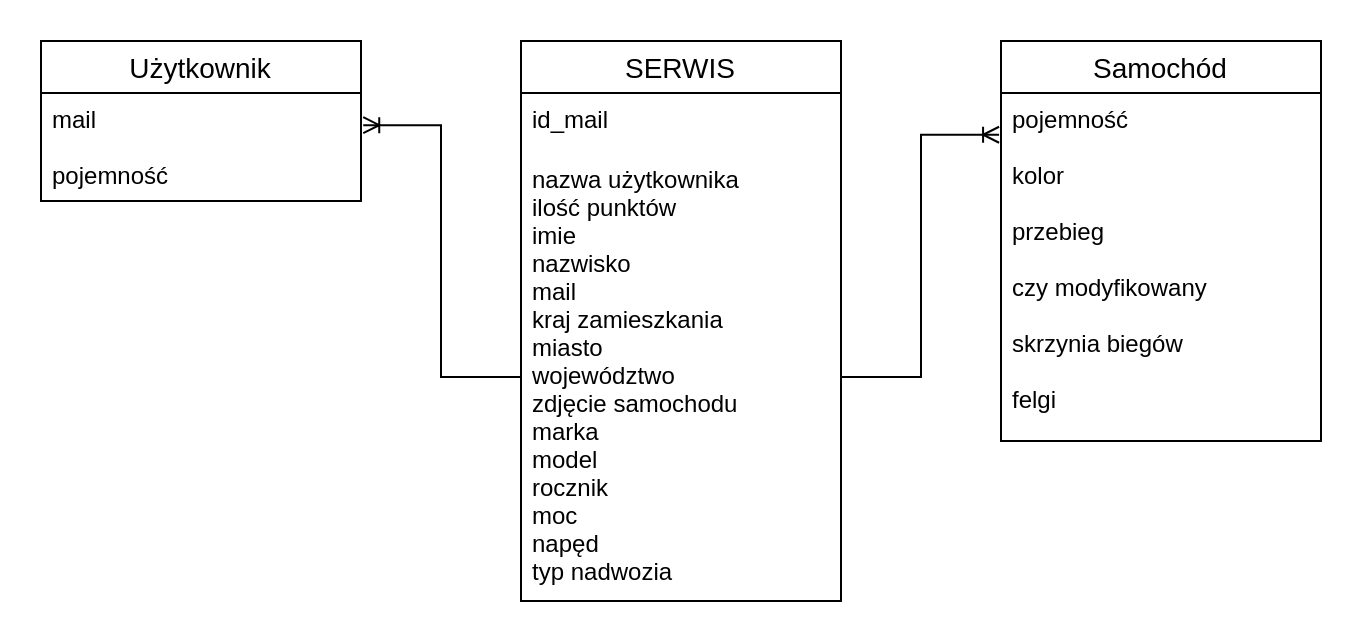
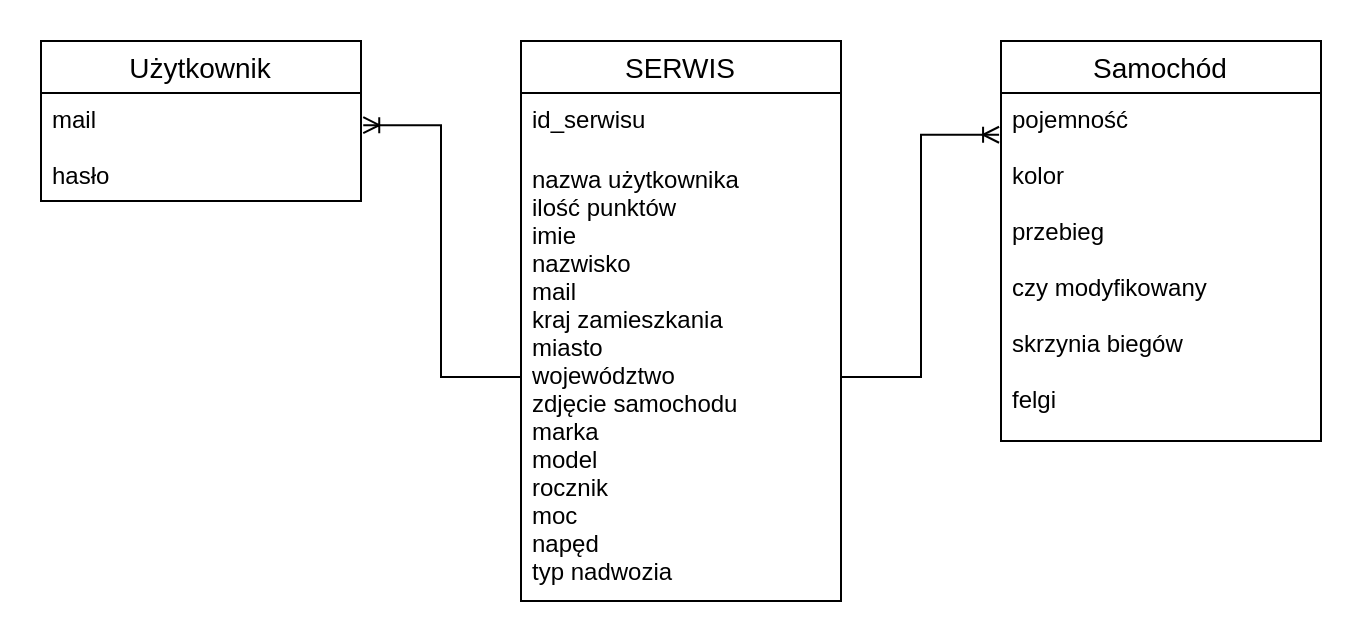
(73, 120) -> (73, 120)
(570, 120) -> (593, 120)
